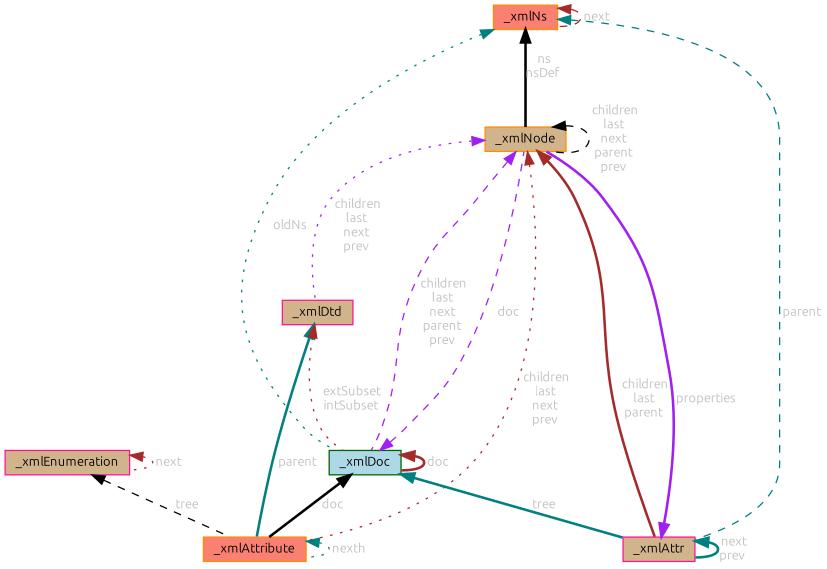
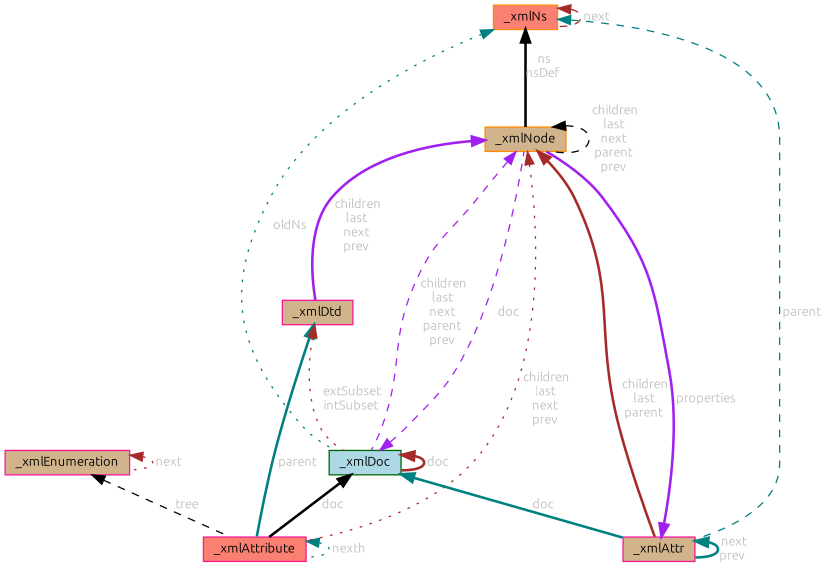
(349, 181) -> (349, 181)
(543, 505) -> (542, 505)
(255, 549) -> (255, 549)
